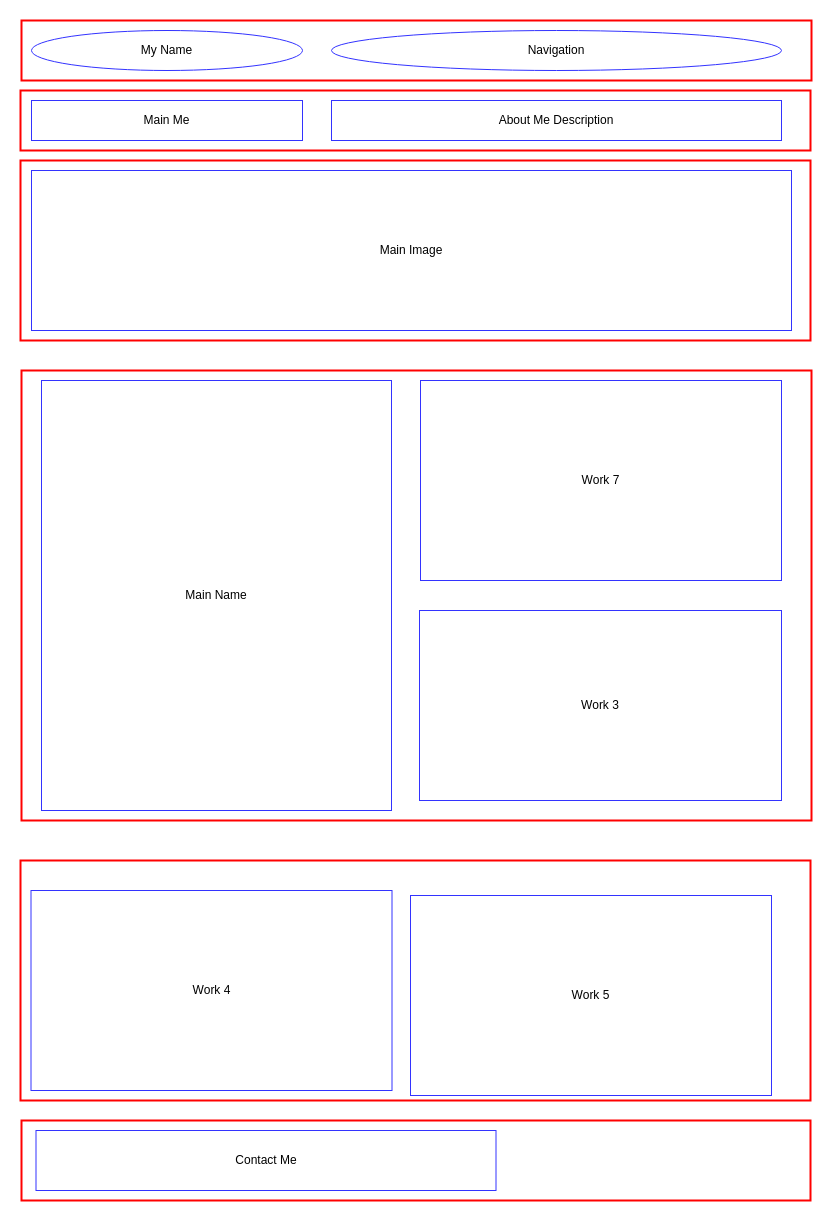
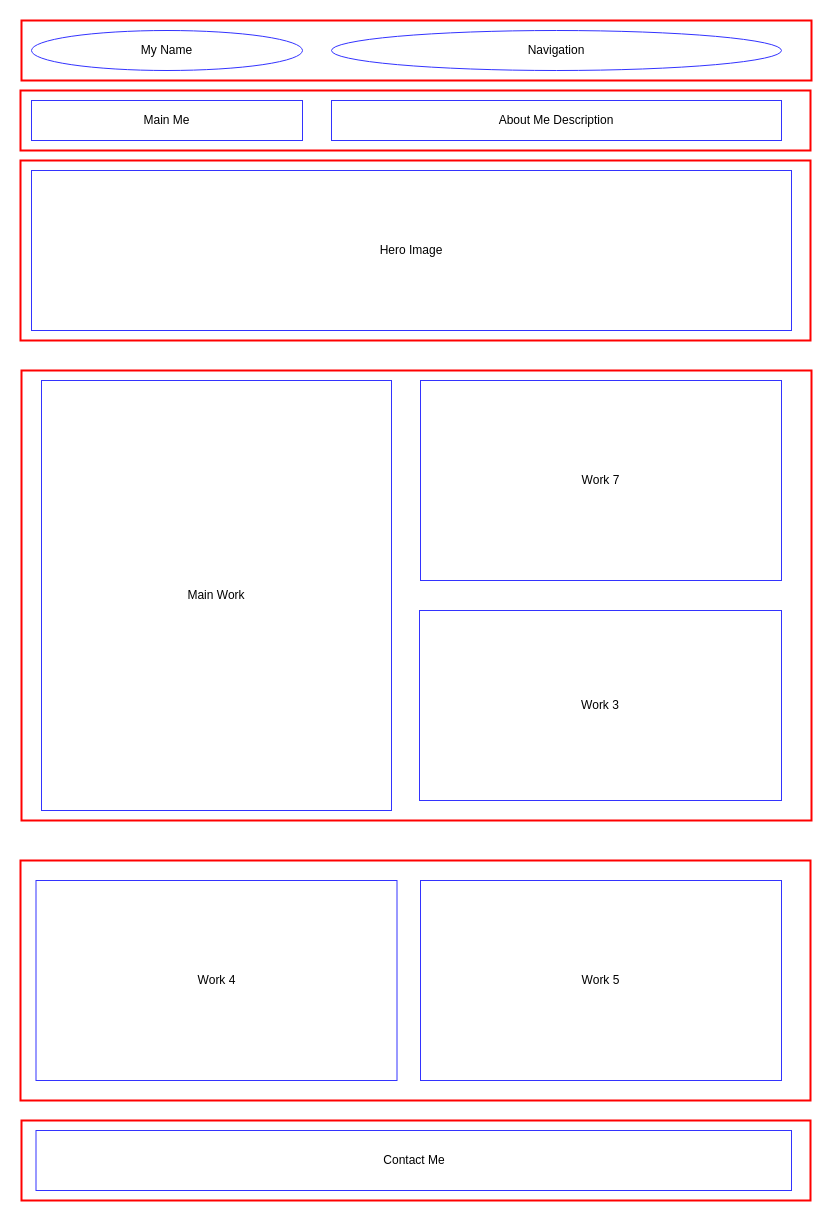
(412, 251) -> (412, 251)
(217, 596) -> (217, 596)
(212, 991) -> (217, 981)
(591, 996) -> (601, 981)
(266, 1161) -> (414, 1161)
